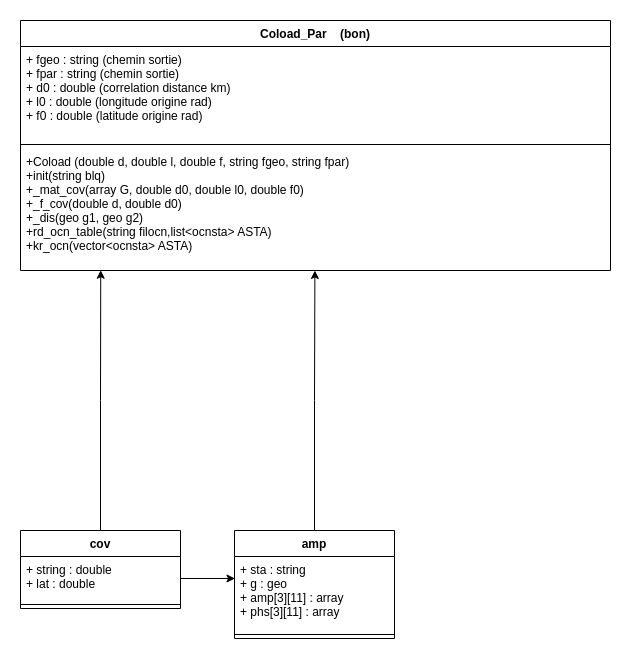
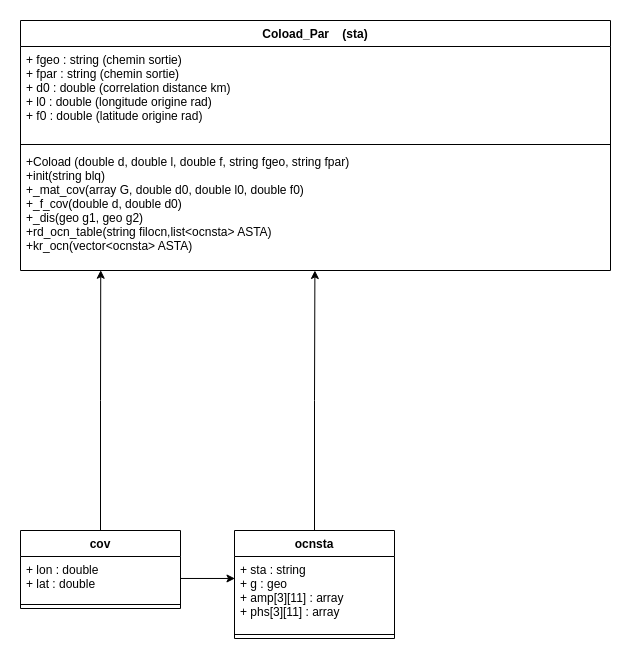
(315, 34) -> (315, 34)
(314, 544) -> (314, 544)
(74, 570) -> (64, 570)
